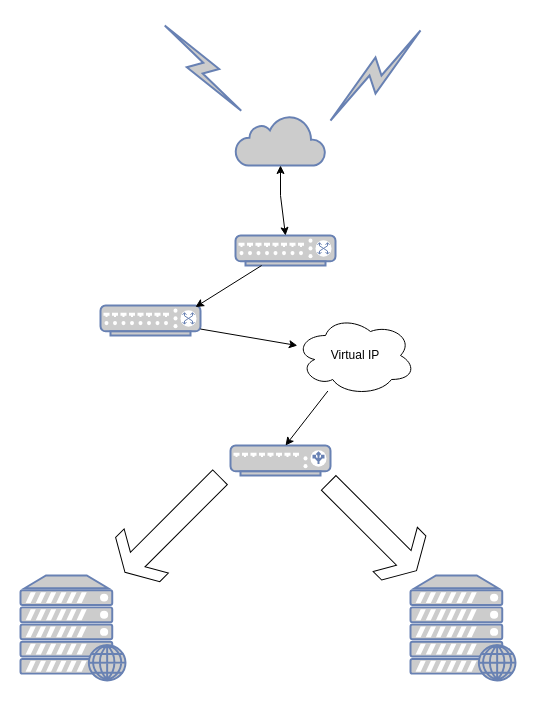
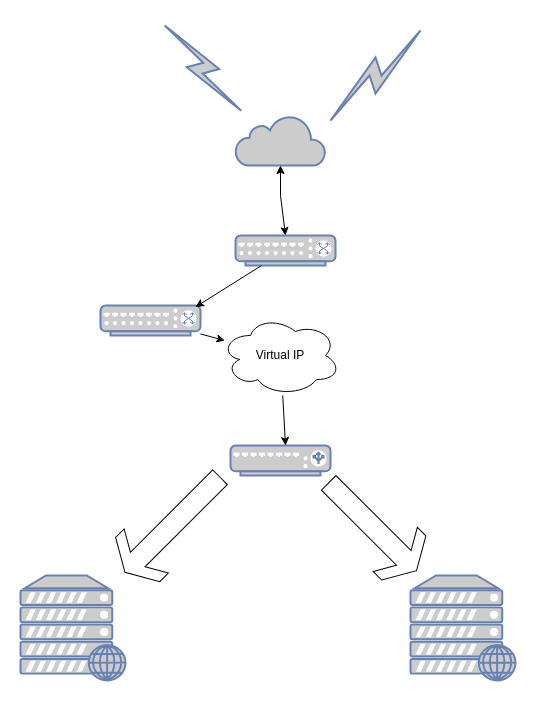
(356, 356) -> (281, 356)
